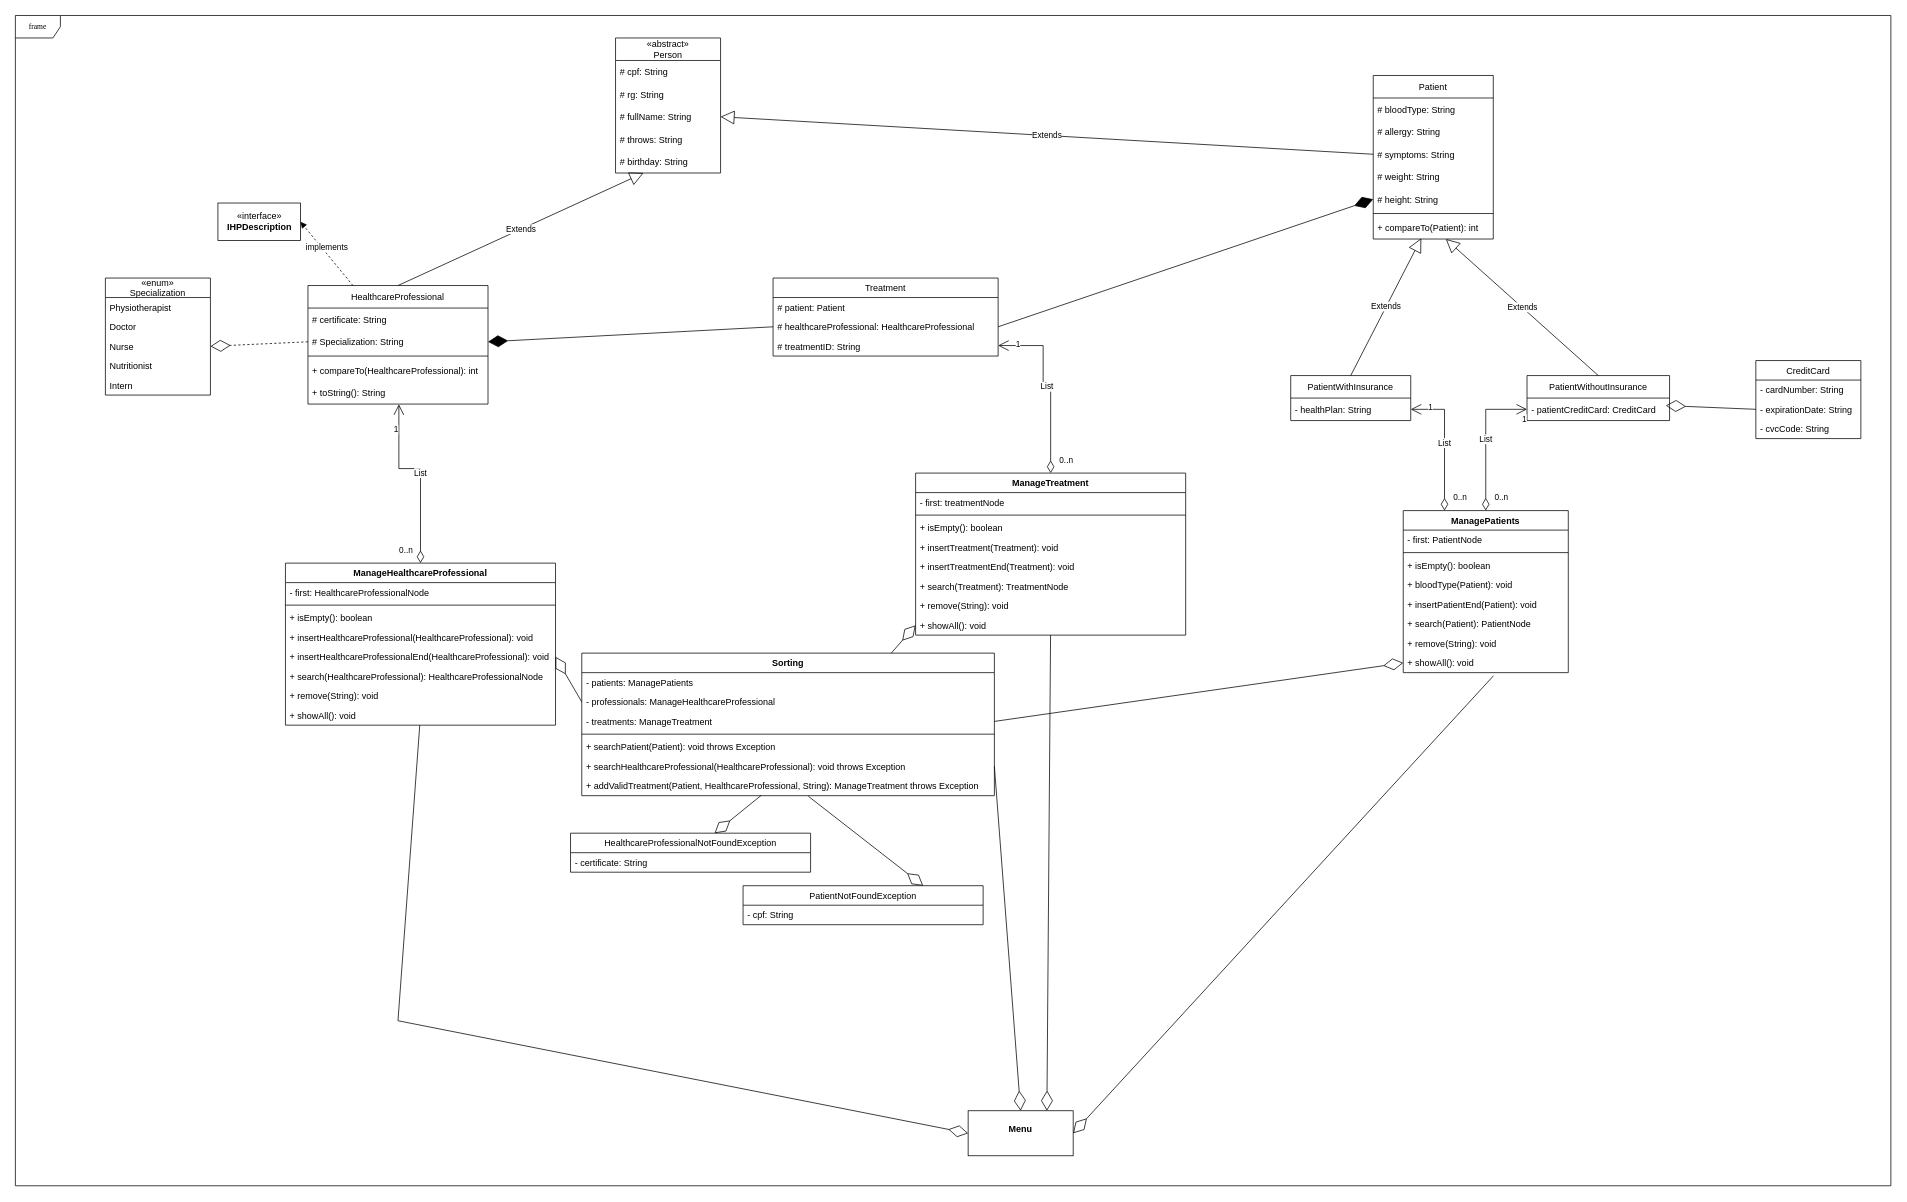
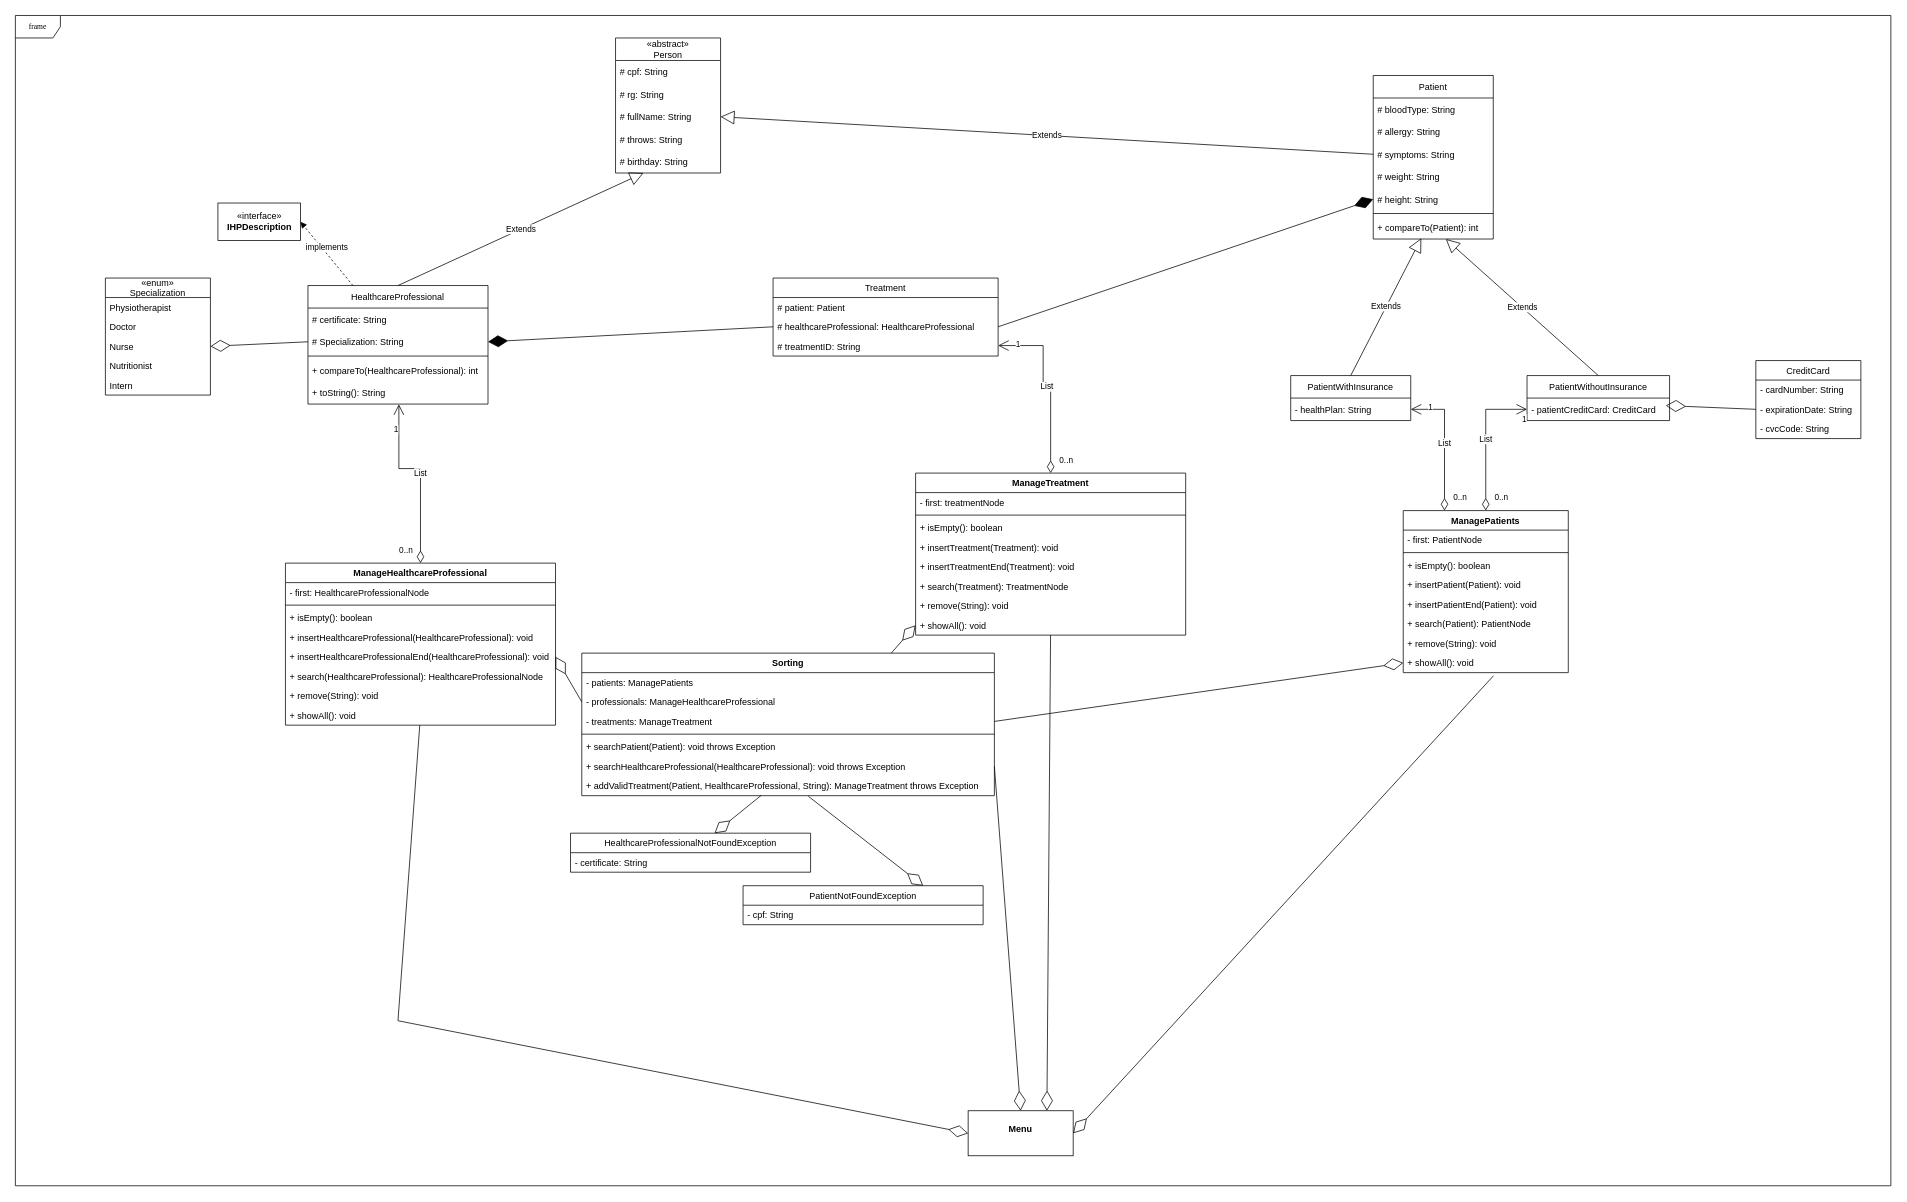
(268, 343) -> (268, 343)
(1466, 585) -> (1474, 585)
